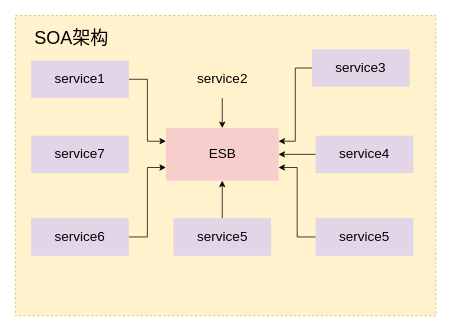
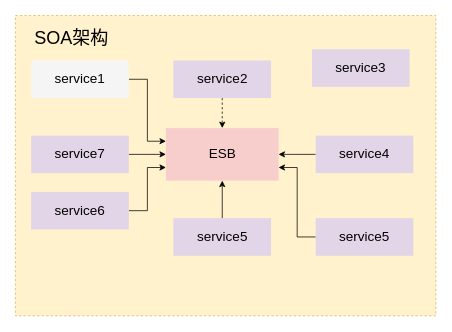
(80, 79) -> (80, 79)
(222, 79) -> (222, 79)
(295, 109) -> none
(222, 110) -> (222, 110)
none -> (145, 154)
(80, 237) -> (80, 210)
